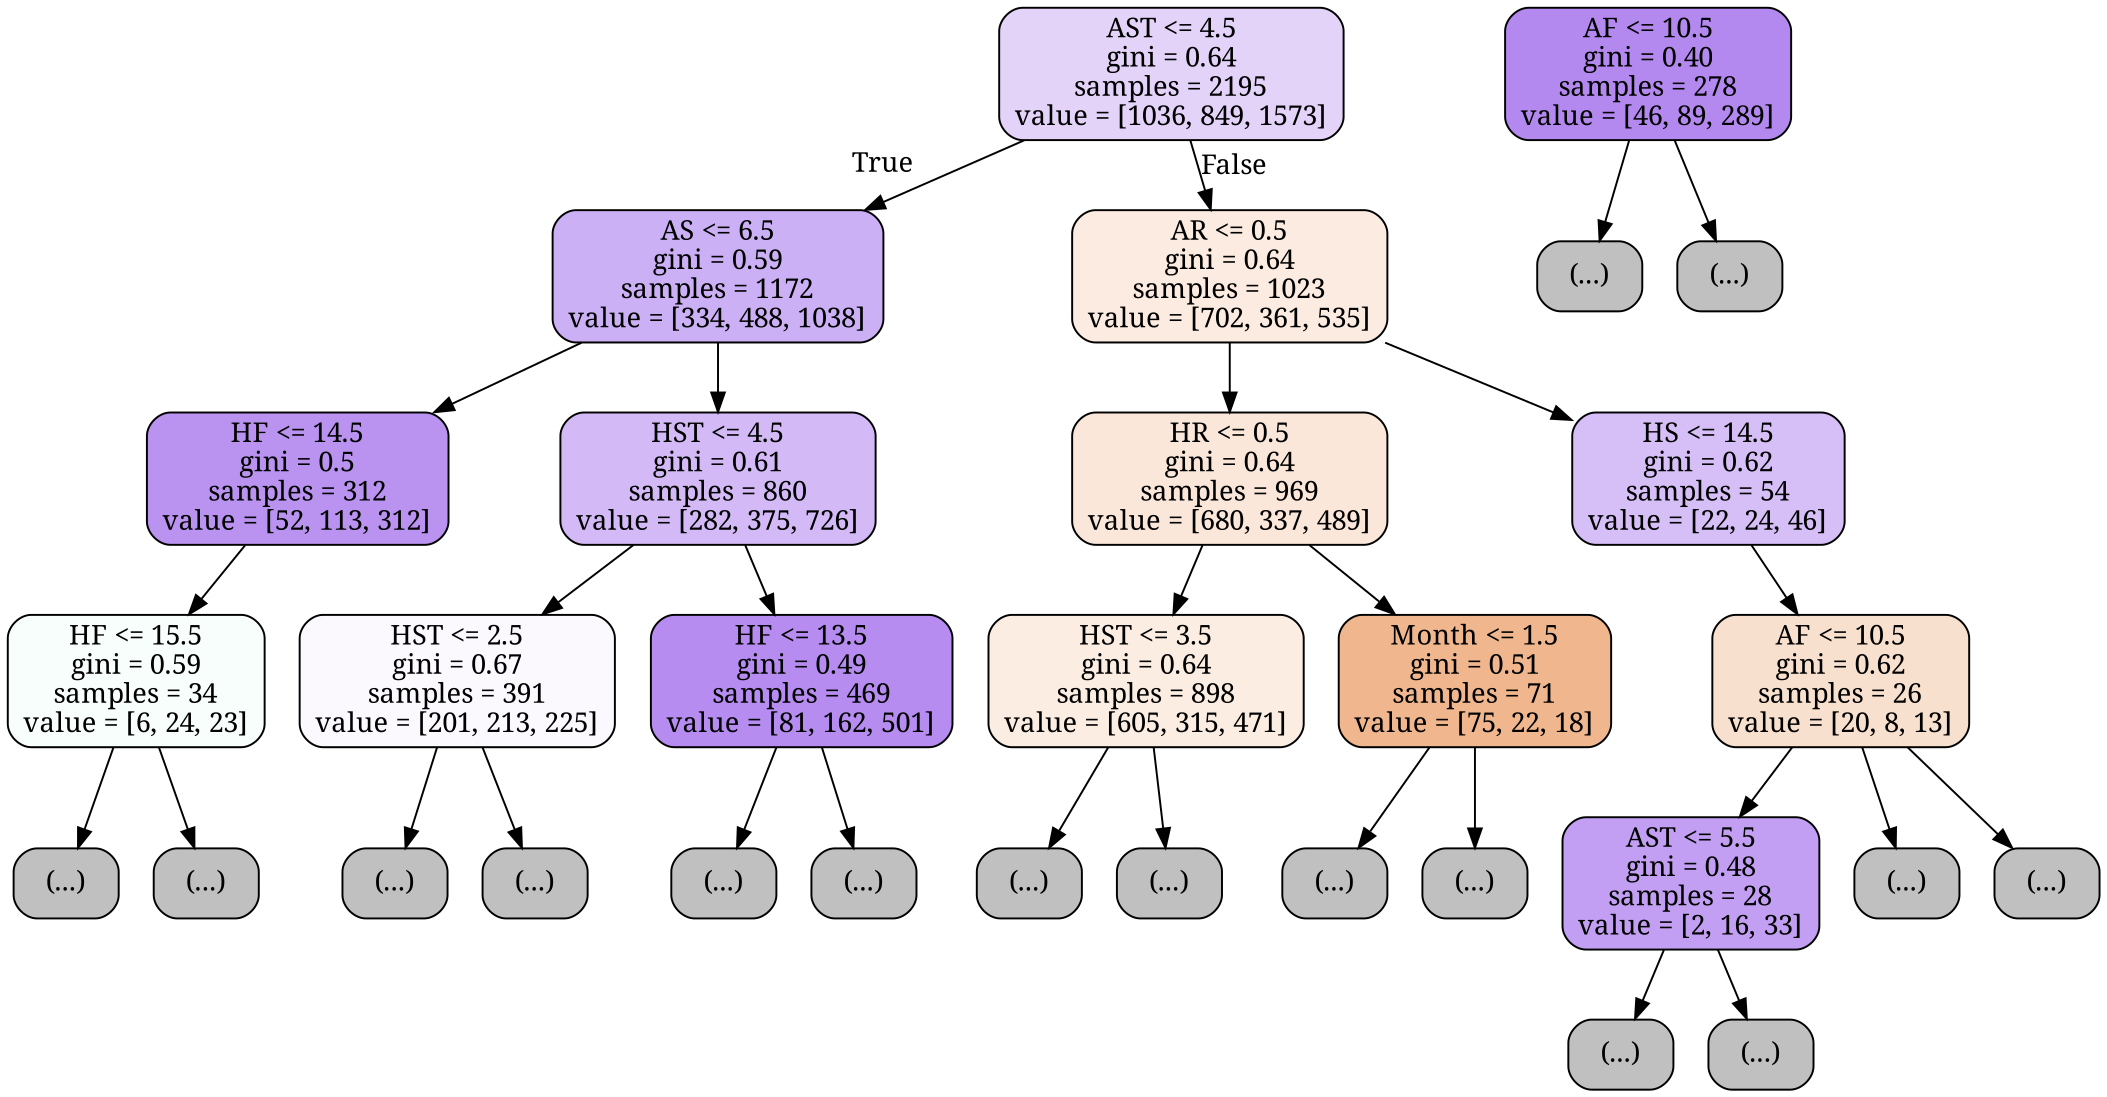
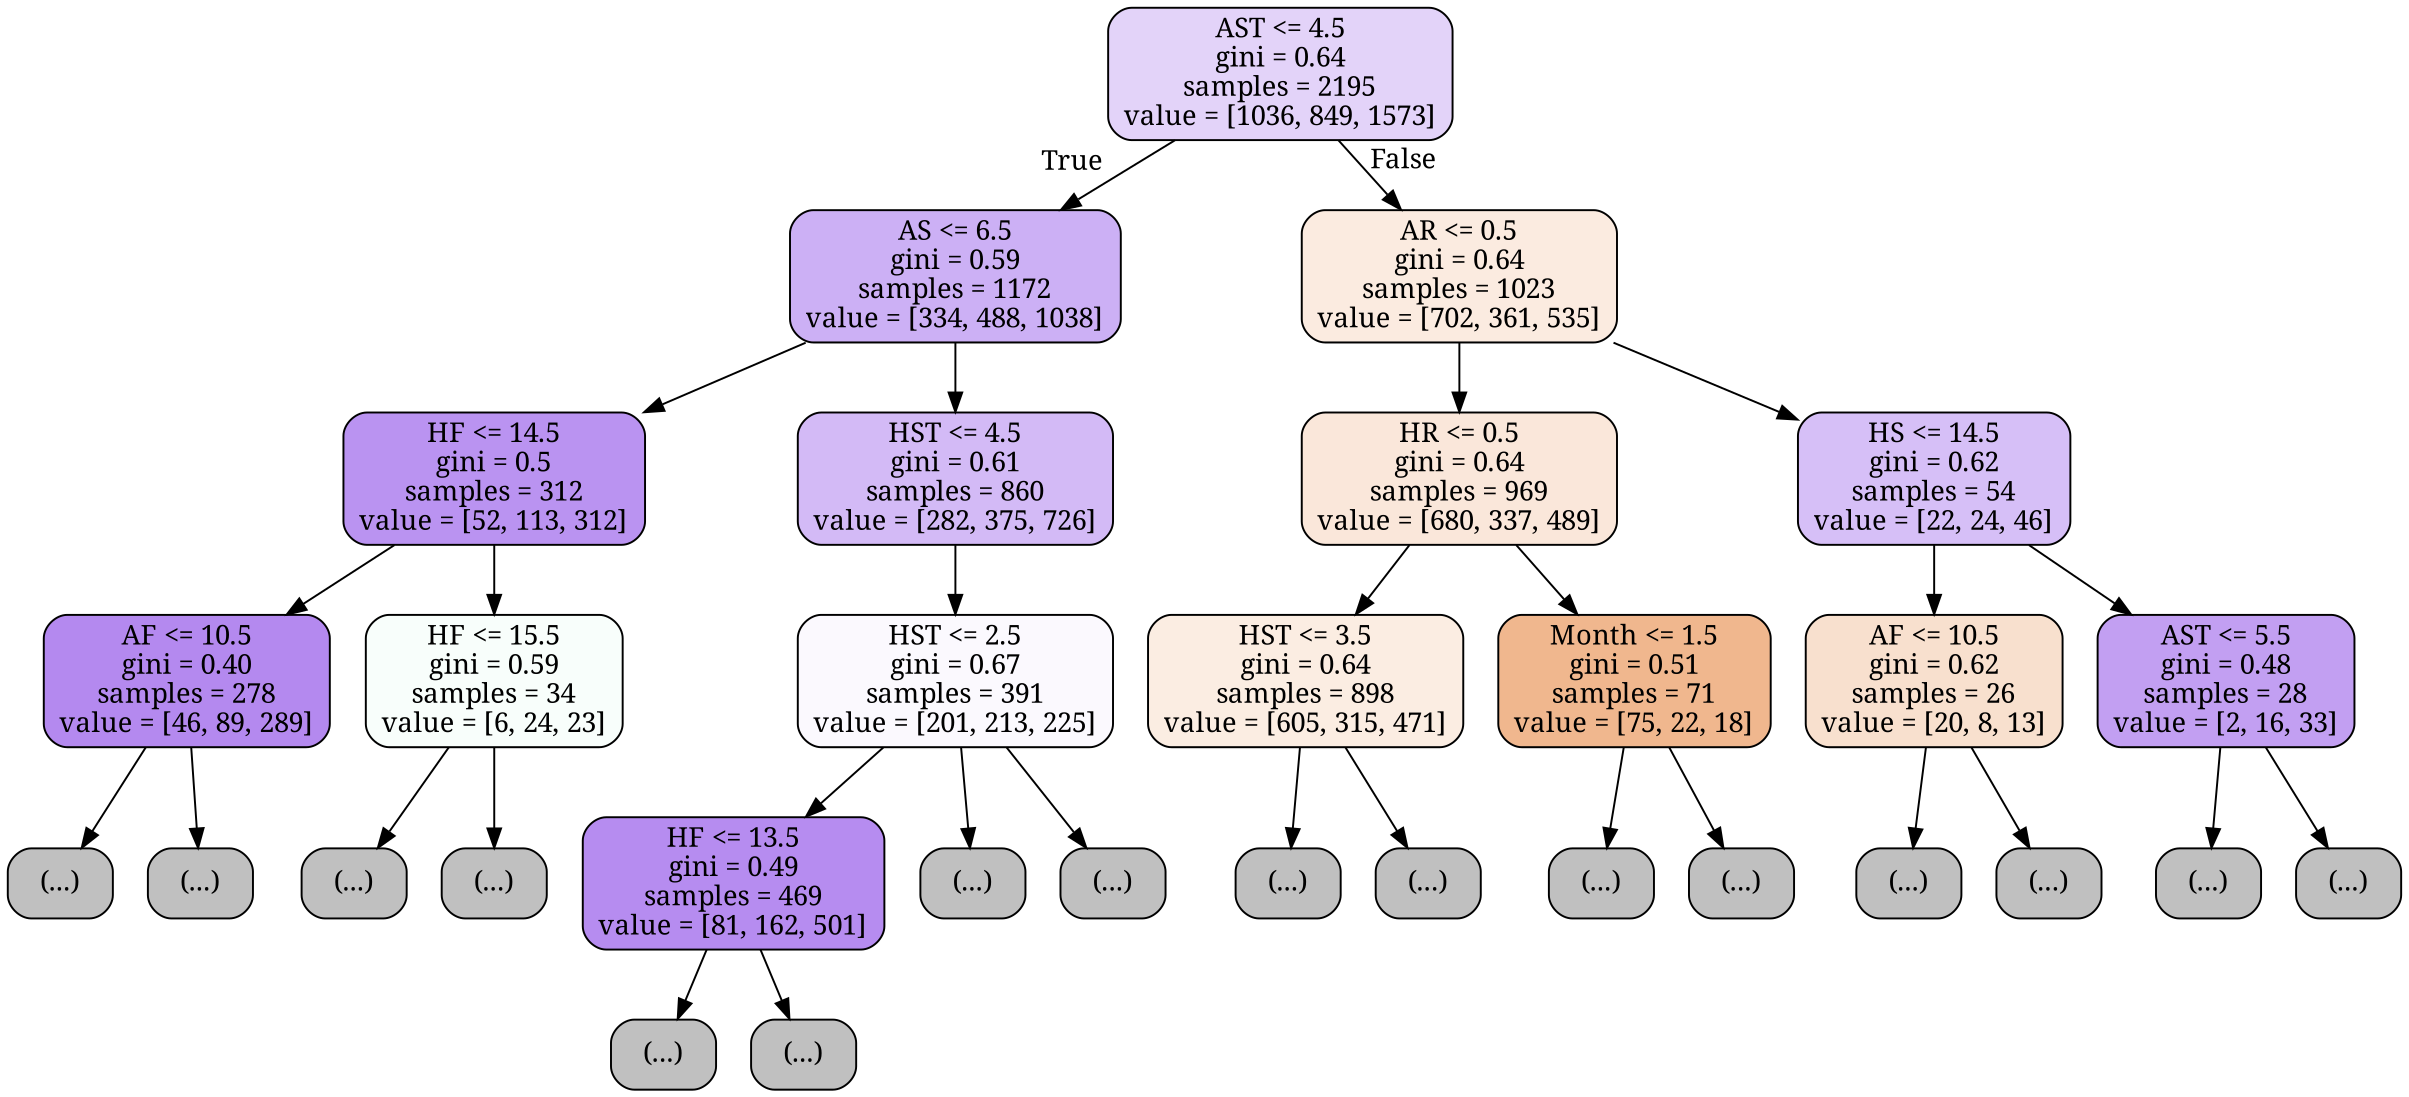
(756, 571) -> (852, 775)
none -> (349, 575)
(1772, 774) -> (2072, 574)
